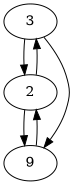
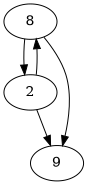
(30, 22) -> (30, 22)
(37, 133) -> none
